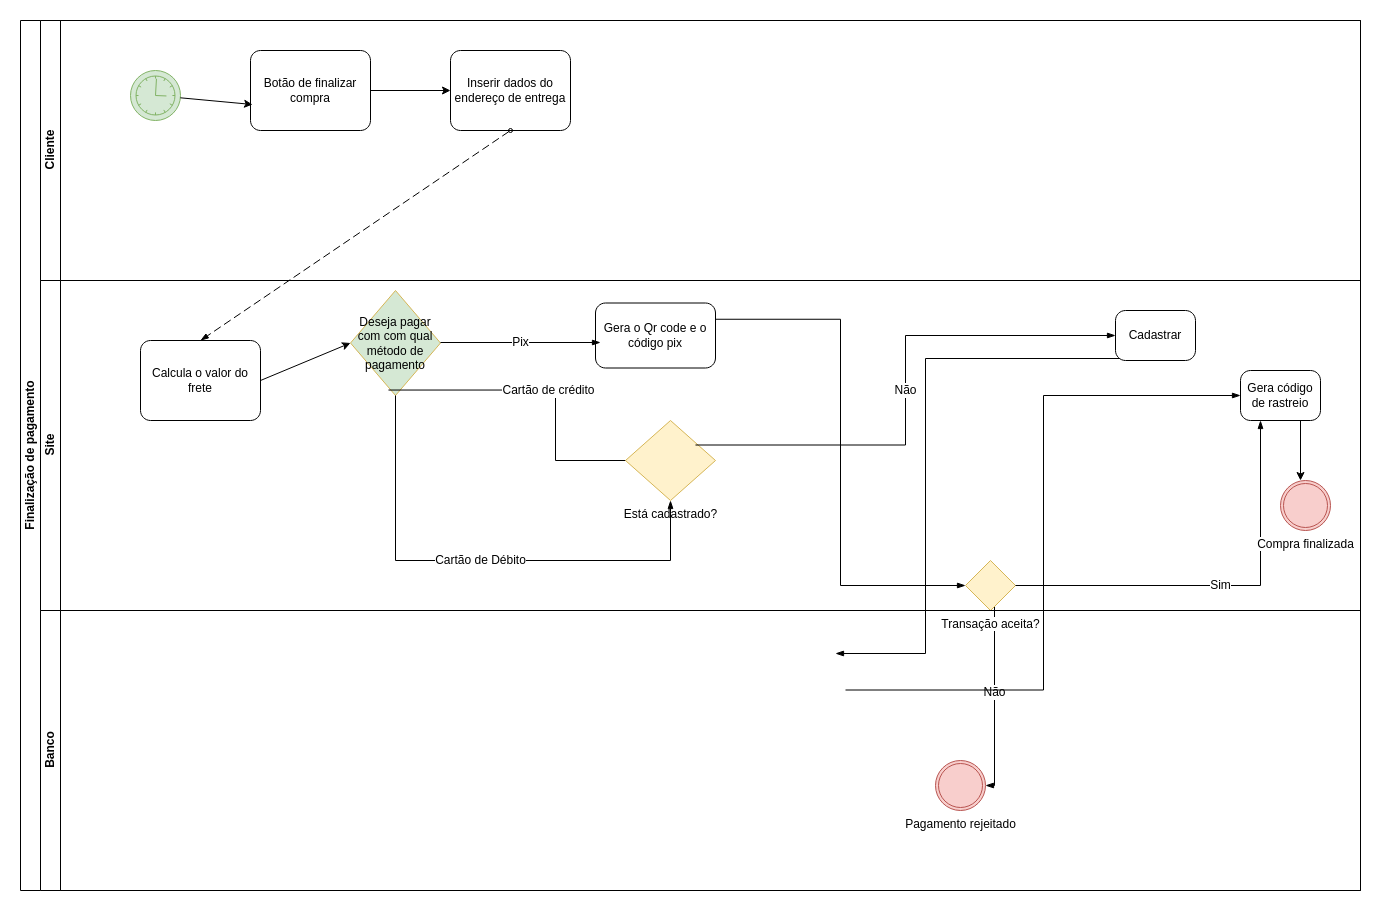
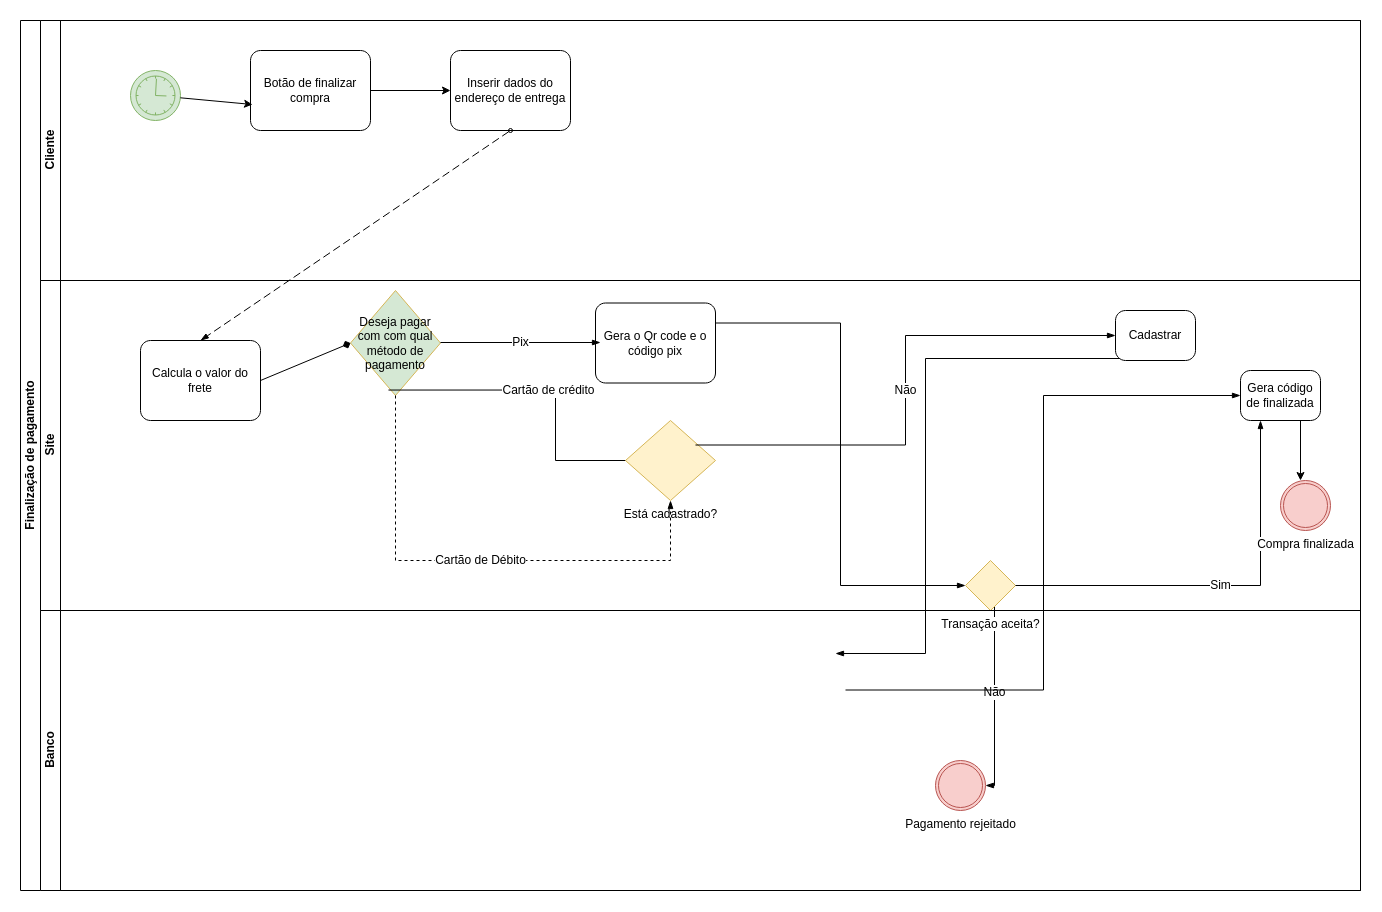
(656, 336) -> (656, 343)
(343, 346) -> (342, 346)
(1281, 396) -> (1281, 396)
(396, 499) -> (396, 499)
